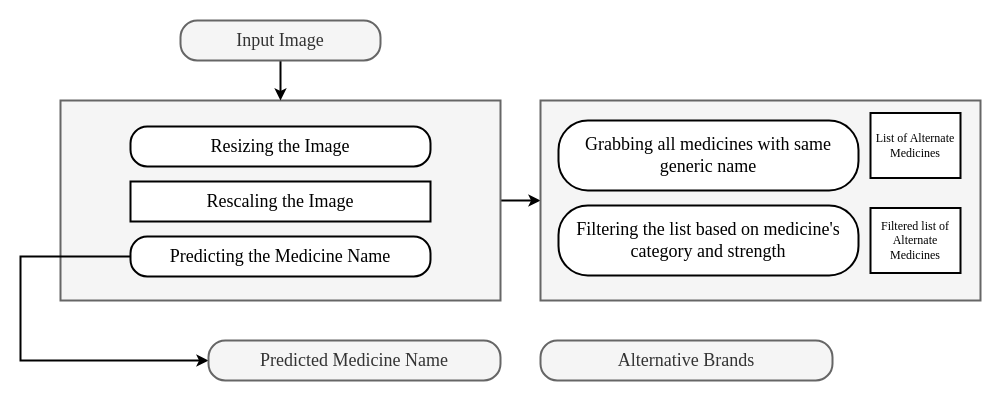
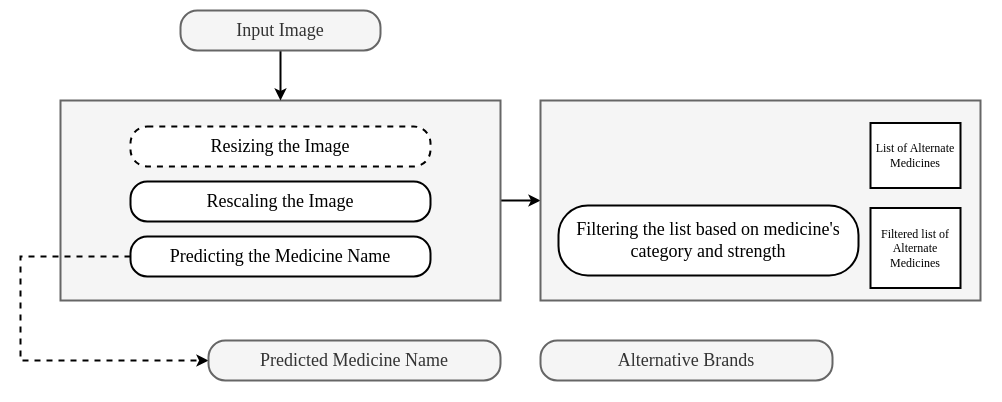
(281, 41) -> (281, 31)
(916, 146) -> (916, 156)
(281, 147) -> (281, 147)
(709, 156) -> none
(281, 202) -> (281, 202)
(916, 241) -> (916, 248)
(21, 346) -> (21, 346)
